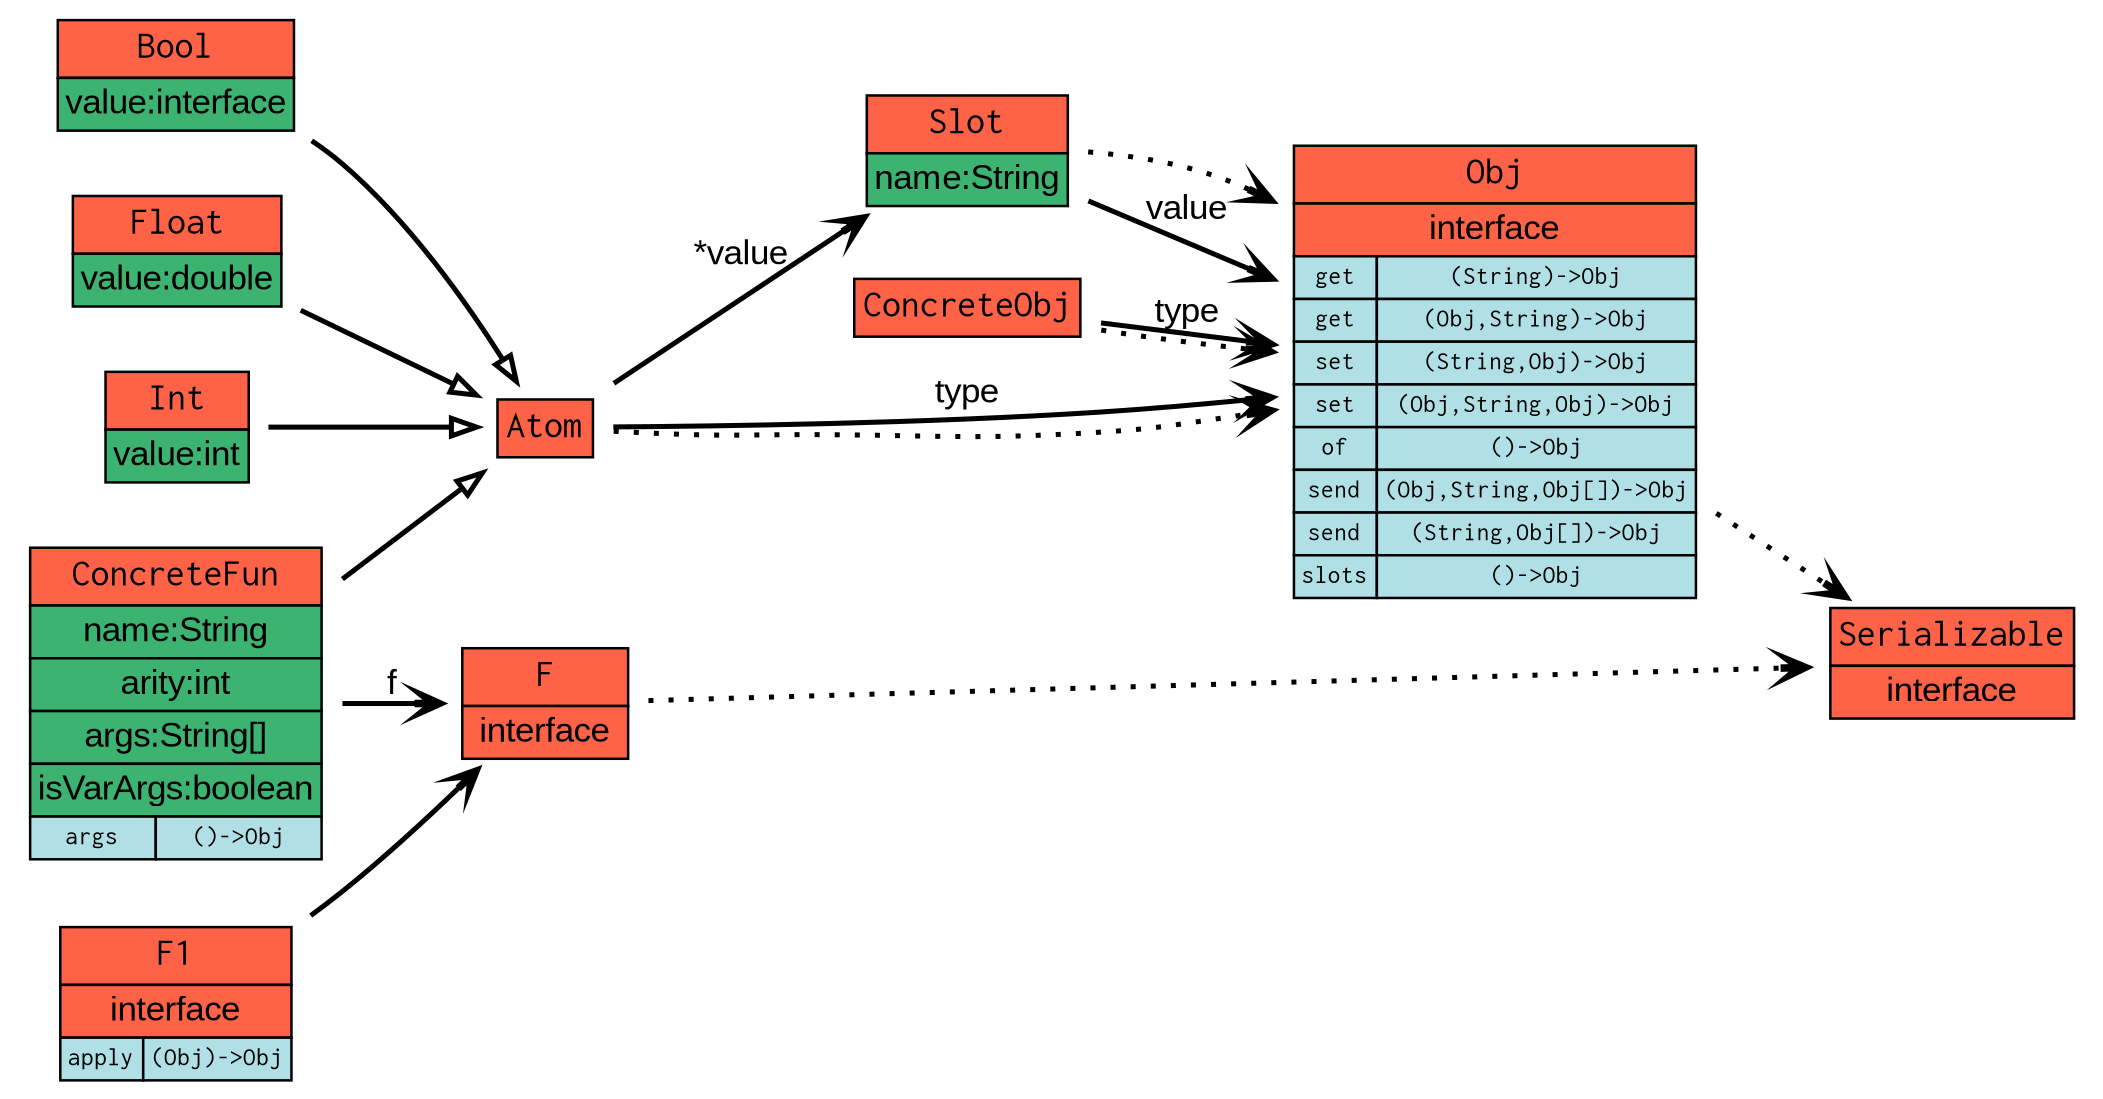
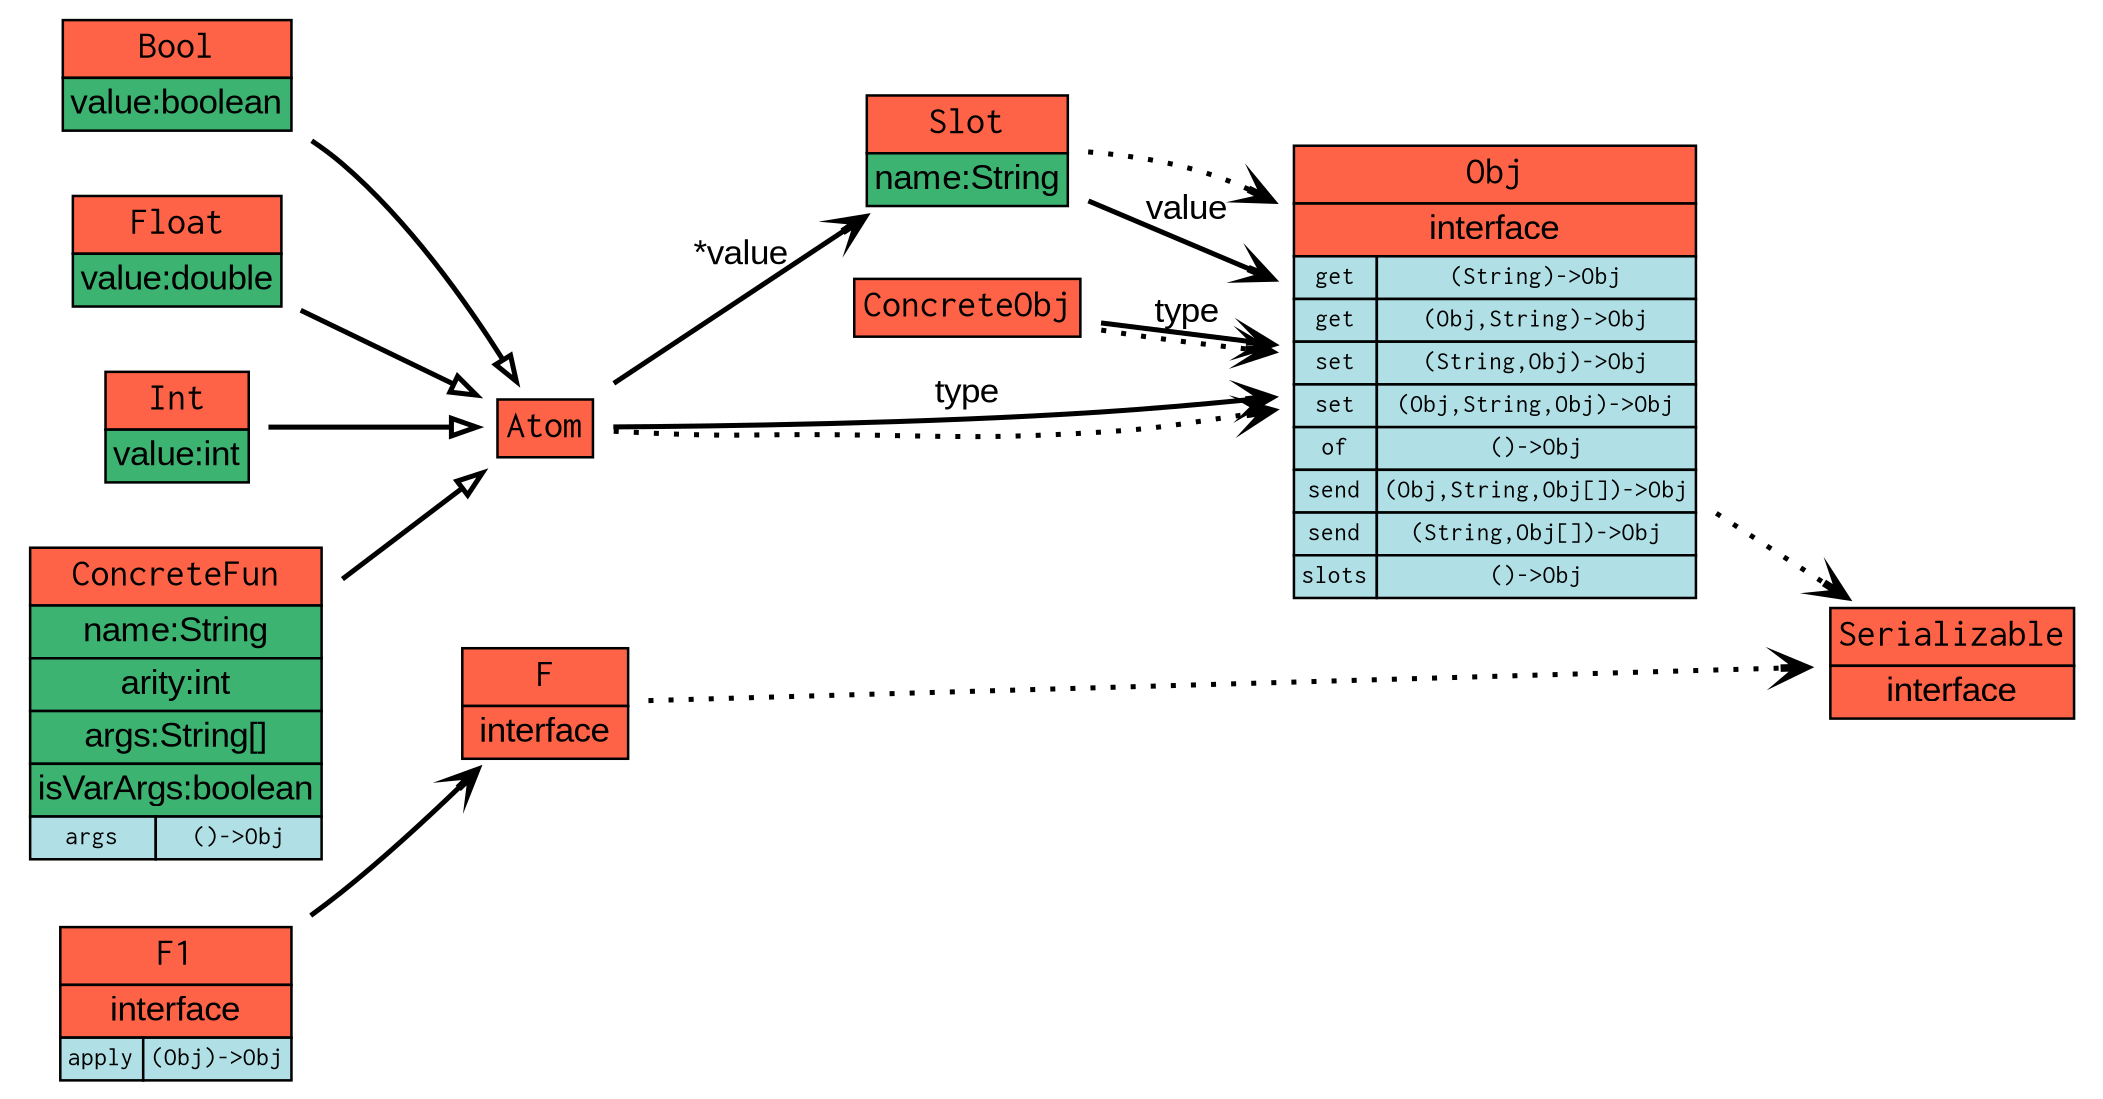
(176, 103) -> (177, 103)
(380, 704) -> none
